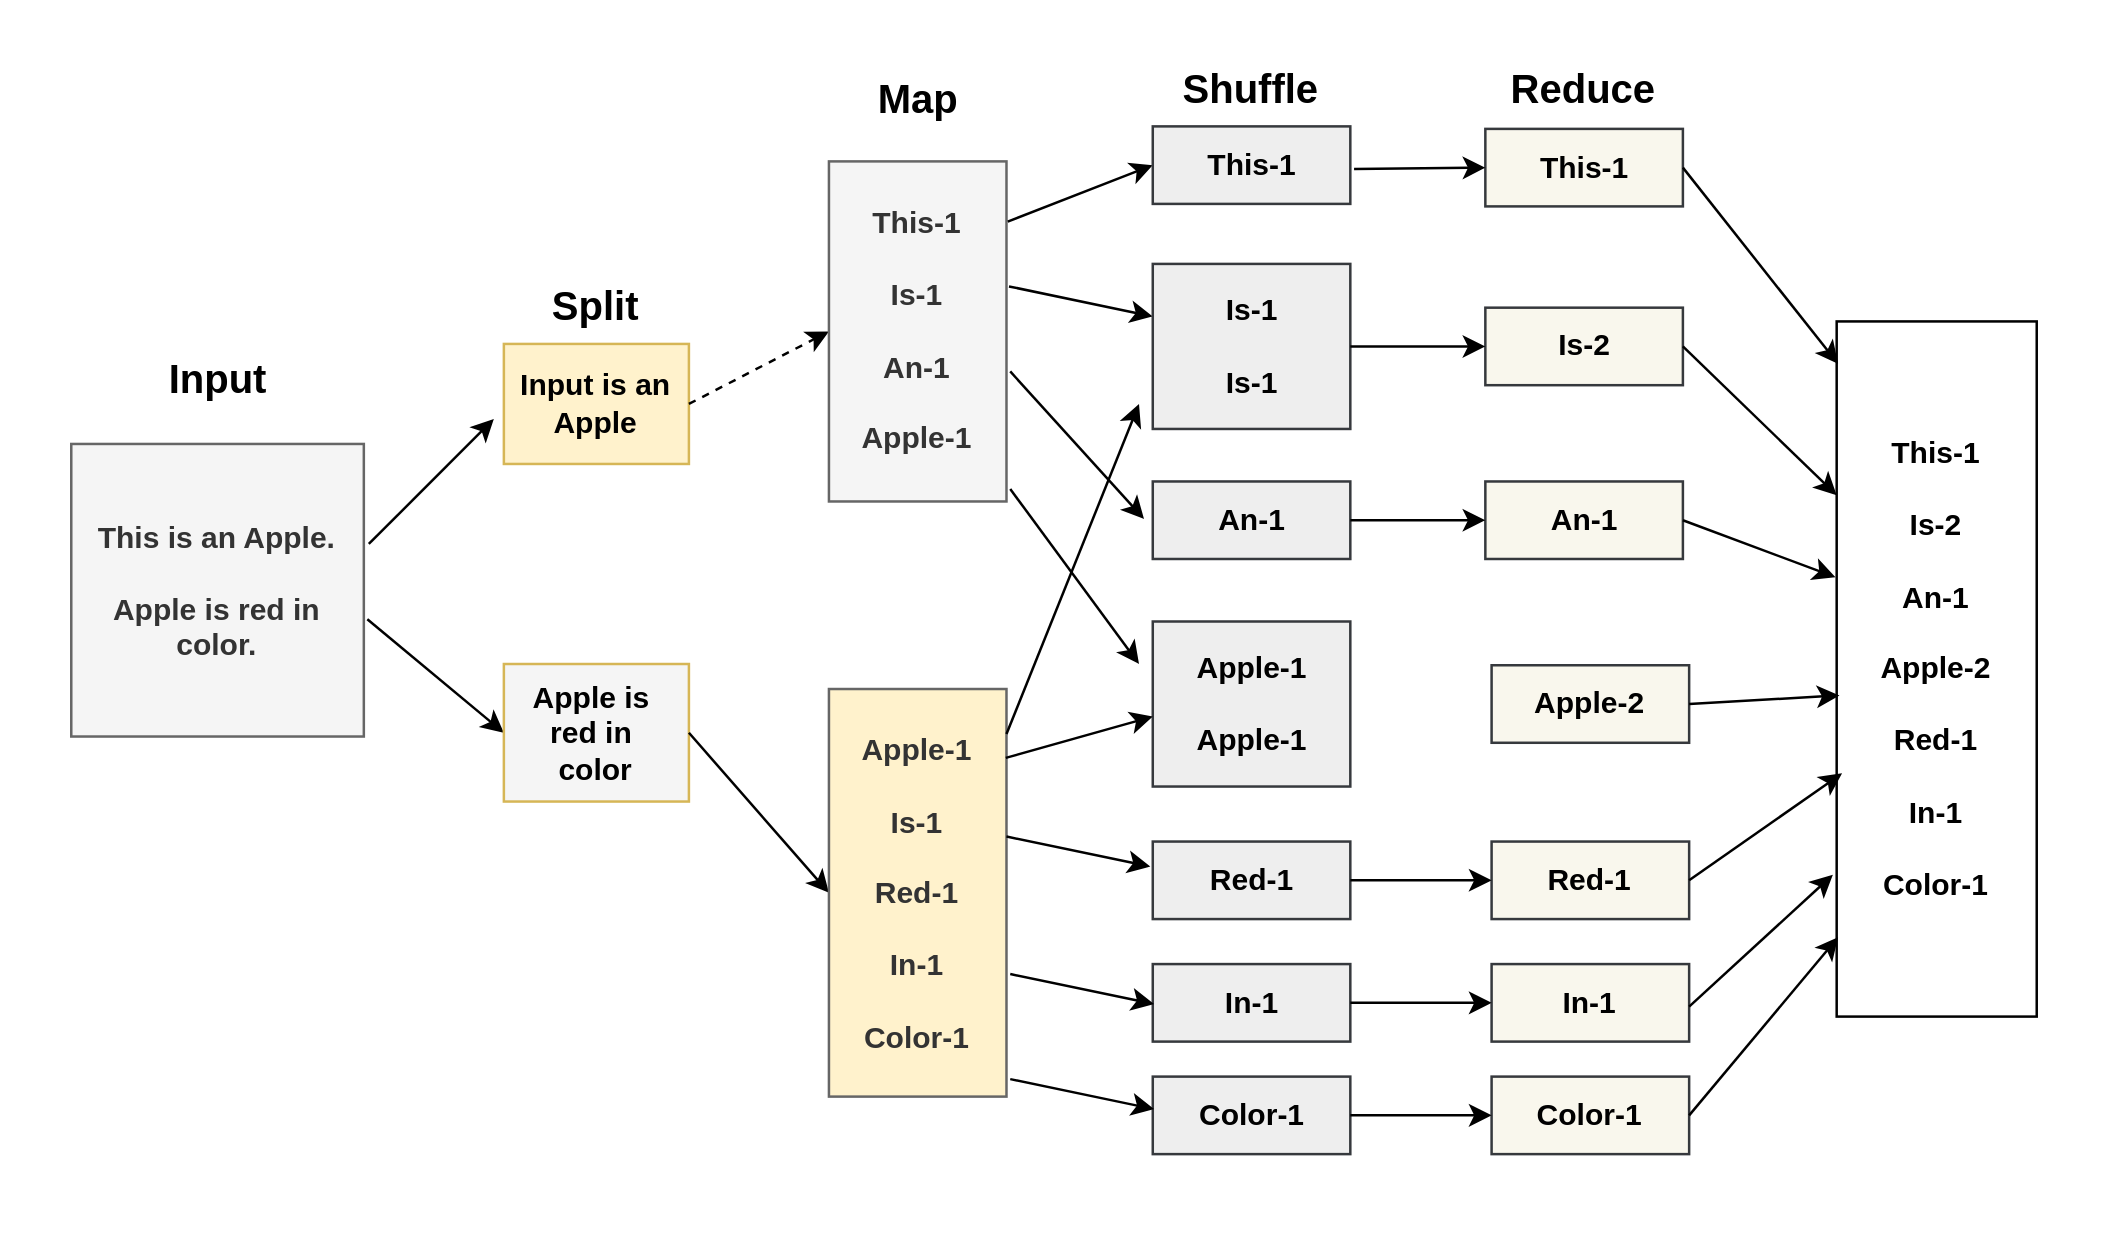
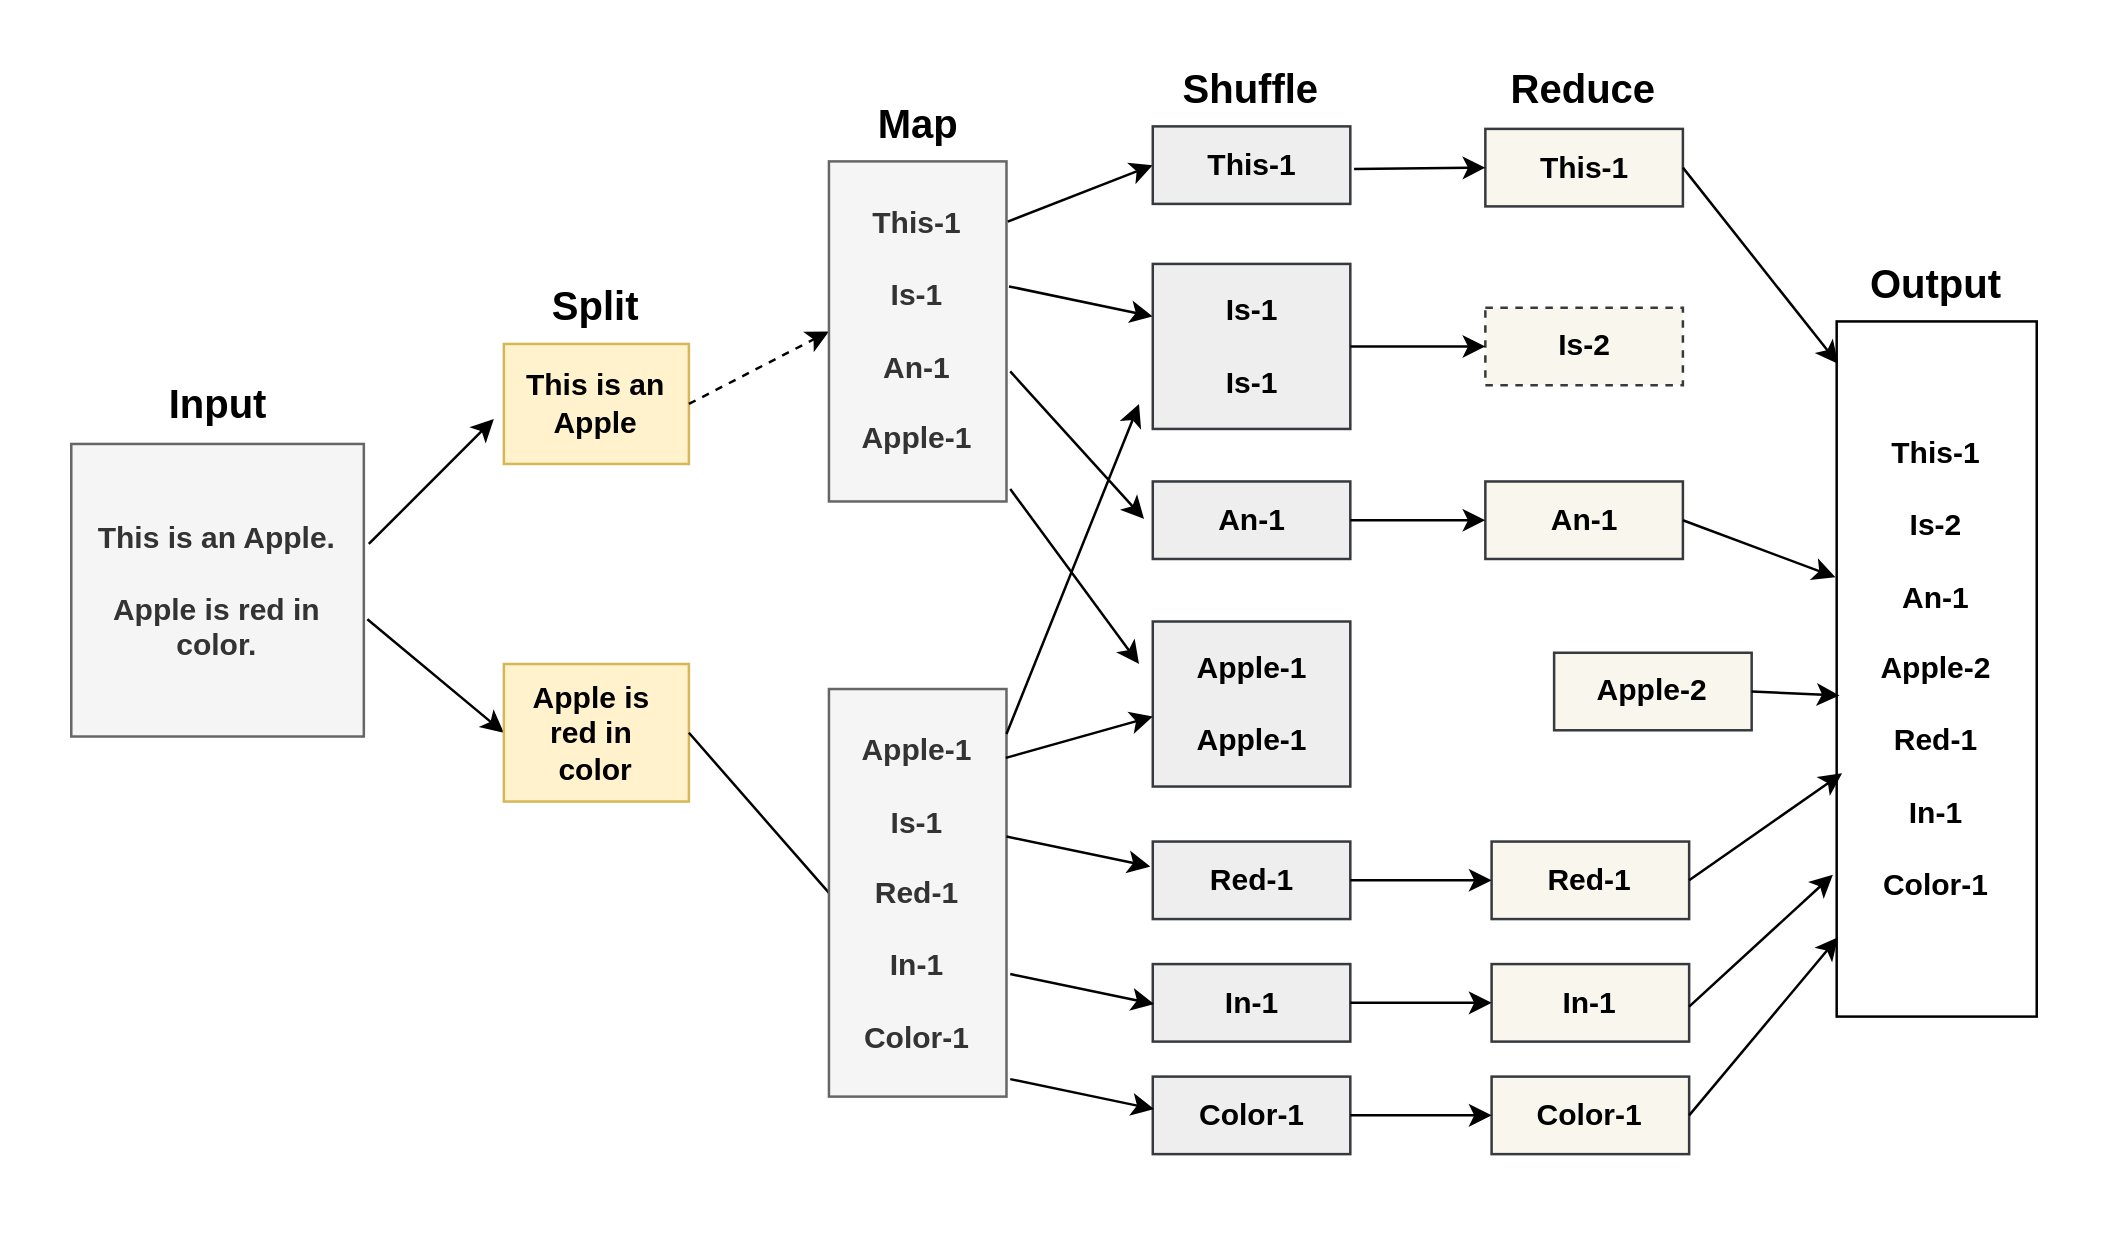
(918, 99) -> (918, 124)
none -> (1936, 284)
(1584, 346) -> (1584, 346)
(218, 379) -> (218, 404)
(596, 404) -> (596, 404)
(1753, 415) -> none
(1590, 704) -> (1653, 691)
(596, 733) -> (596, 733)
(817, 879) -> (822, 885)
(918, 893) -> (918, 893)
